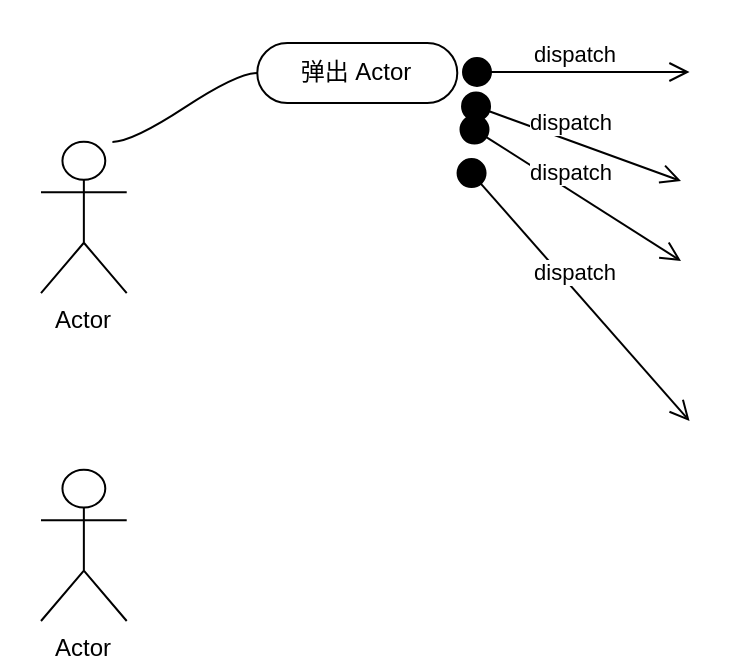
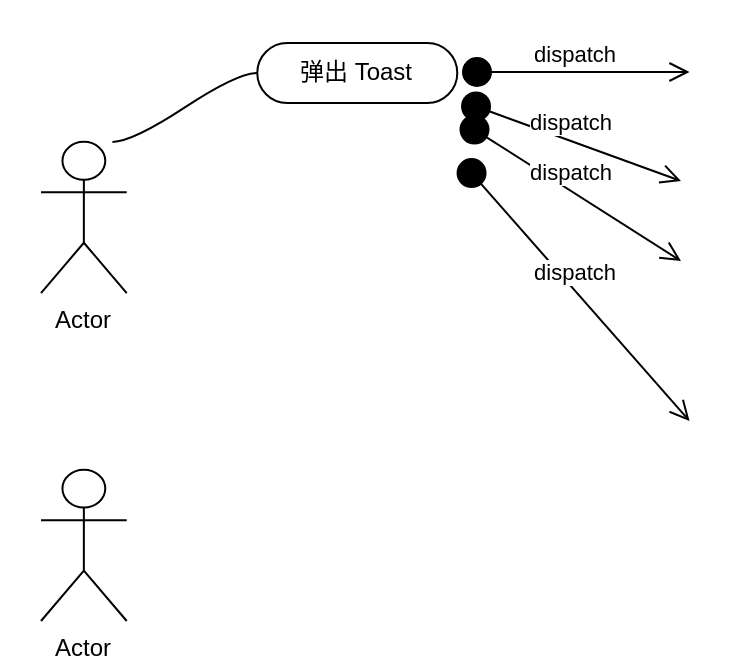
(357, 73) -> (357, 73)
